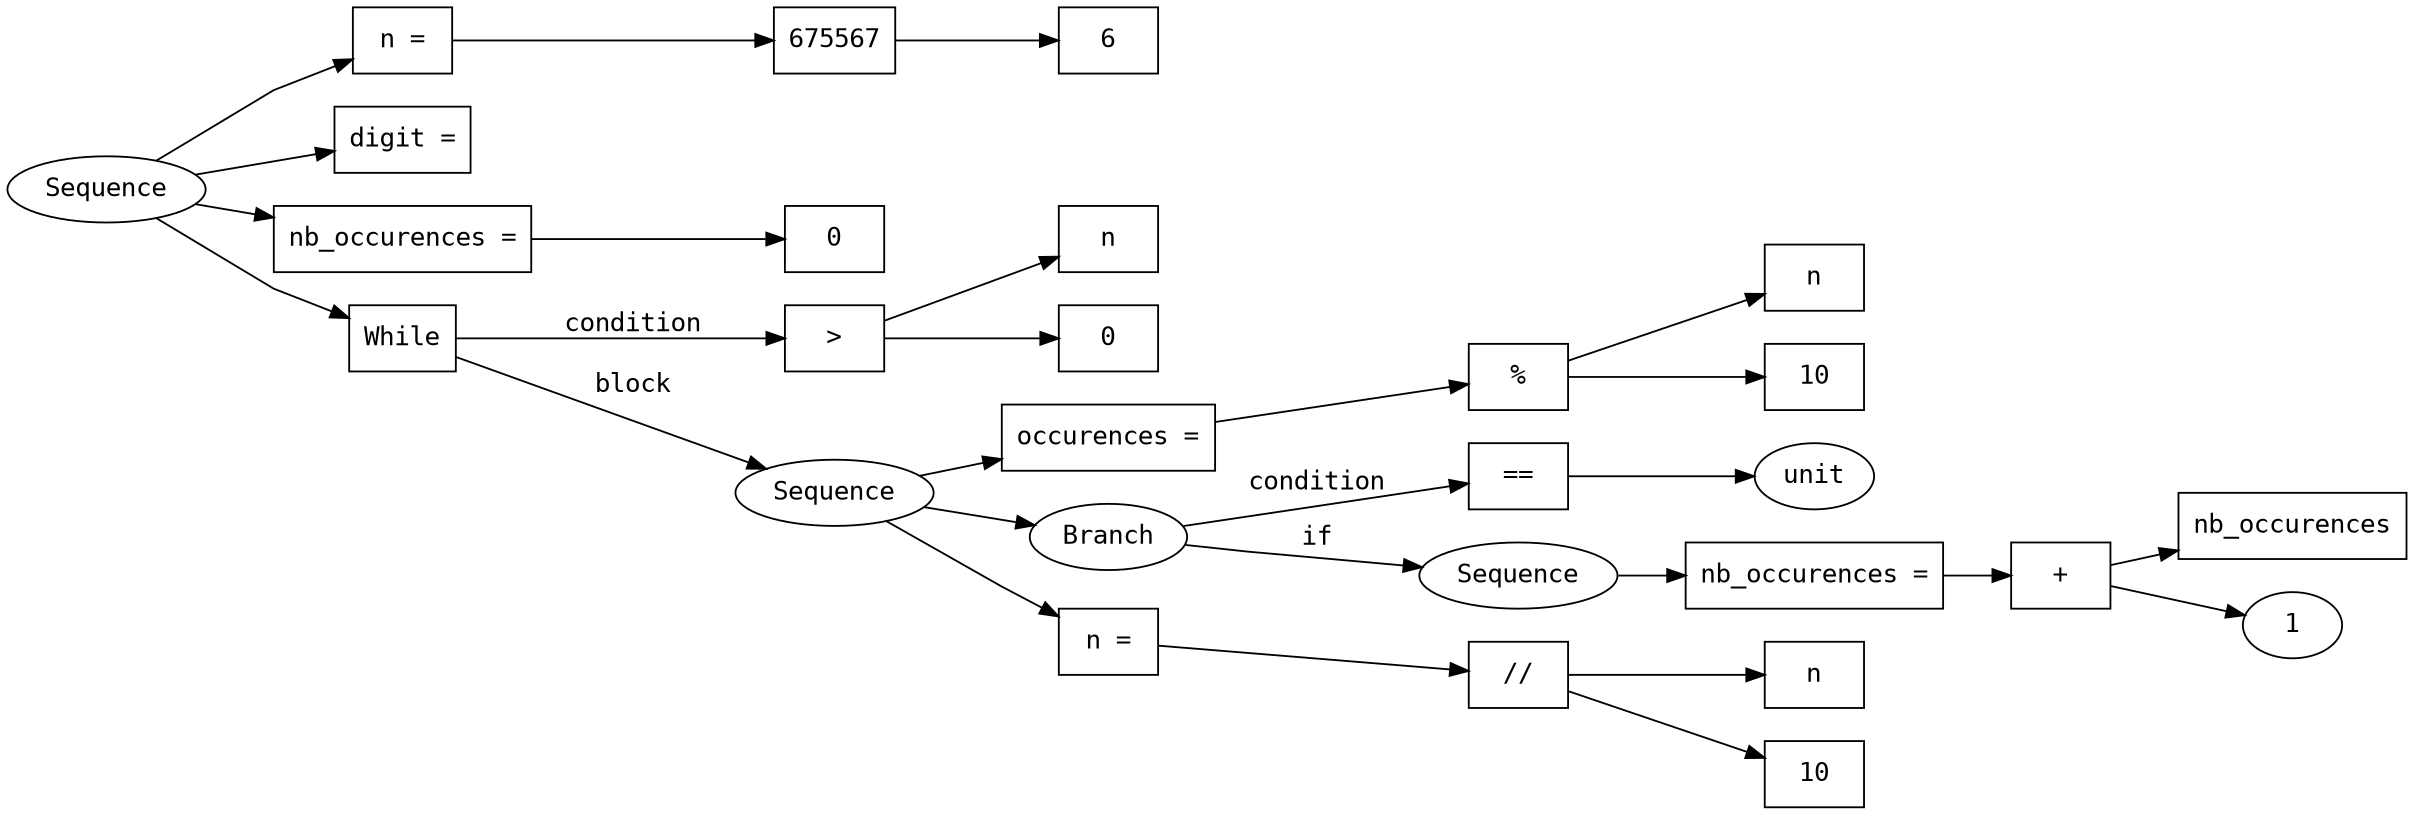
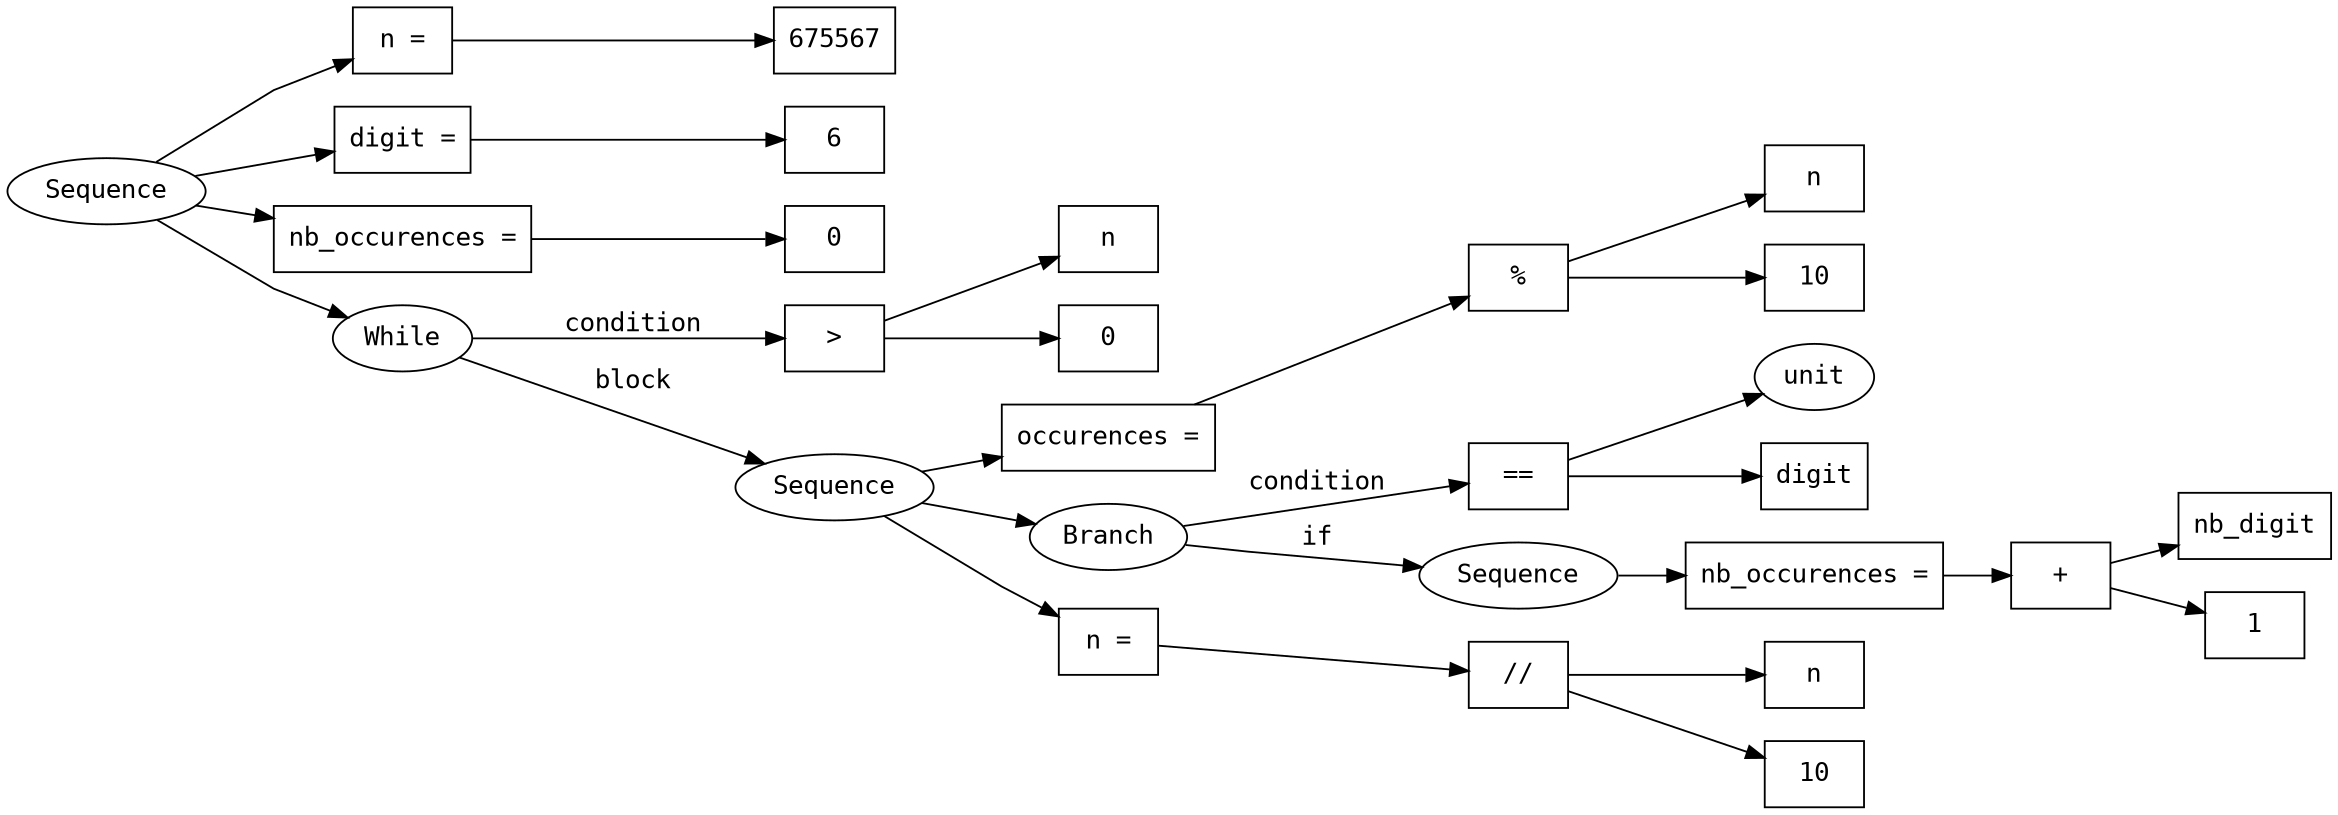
(968, 40) -> (618, 140)
(403, 338) -> (403, 338)
none -> (1814, 476)
(2293, 526) -> (2255, 526)
(2293, 625) -> (2255, 625)
